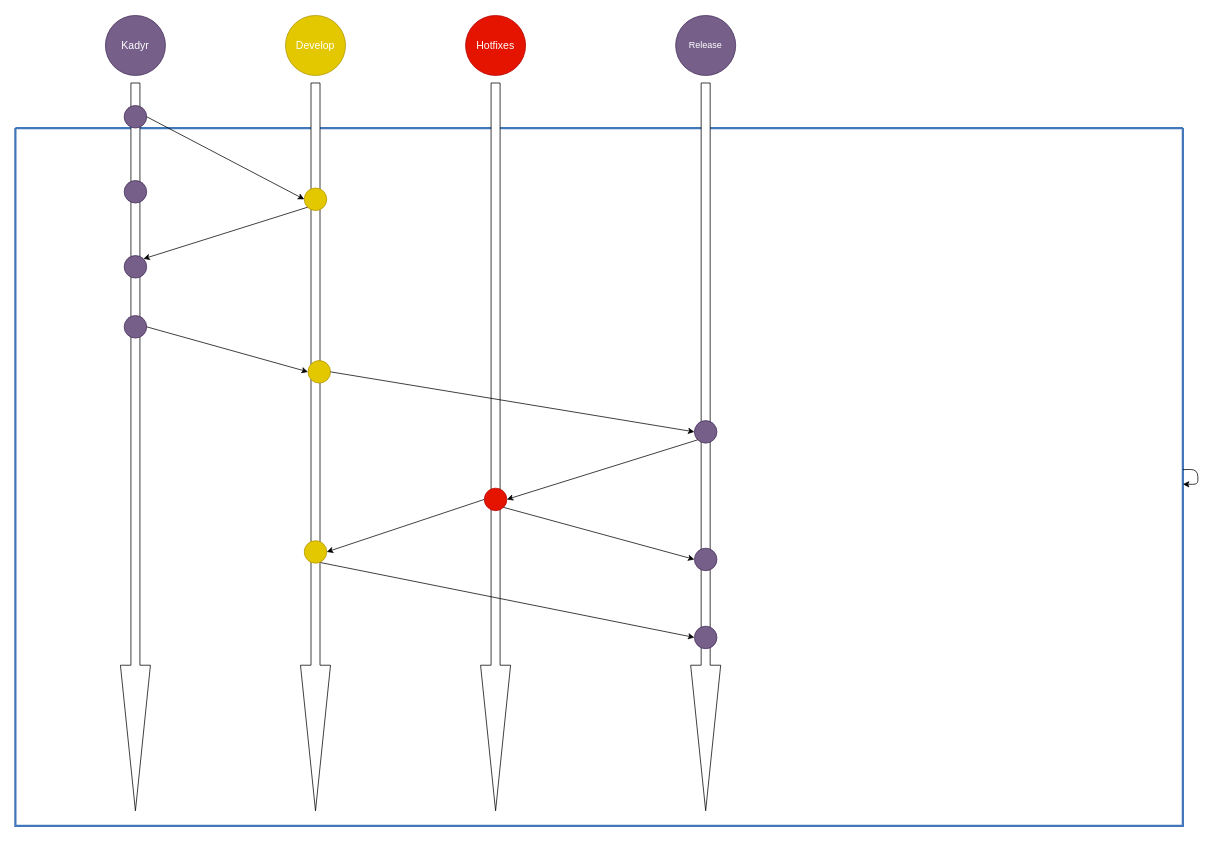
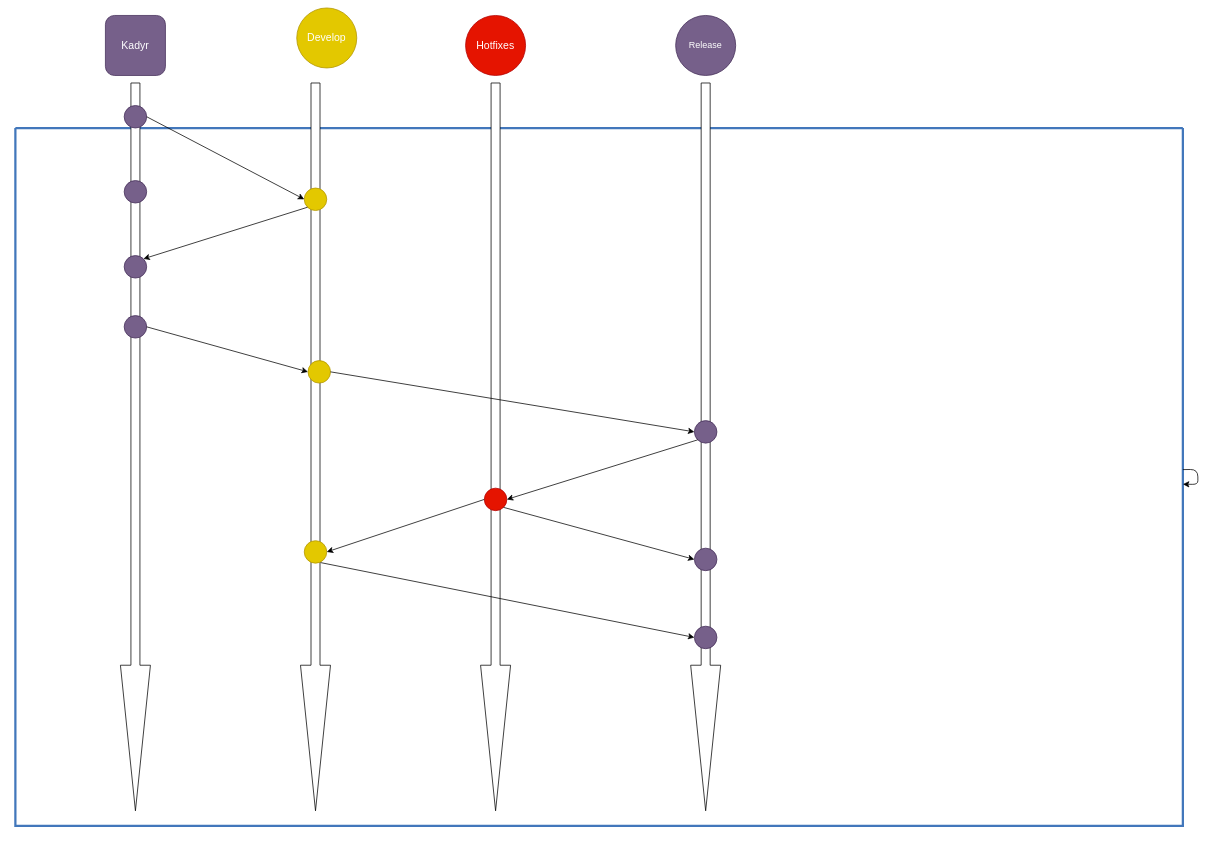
(135, 45) -> (135, 45)
(315, 45) -> (327, 38)
